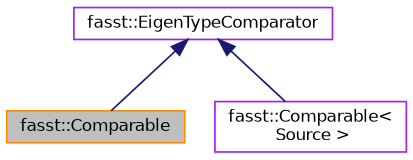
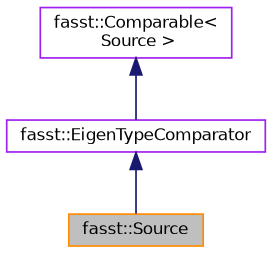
(258, 76) -> (136, 97)
(96, 127) -> (136, 230)
